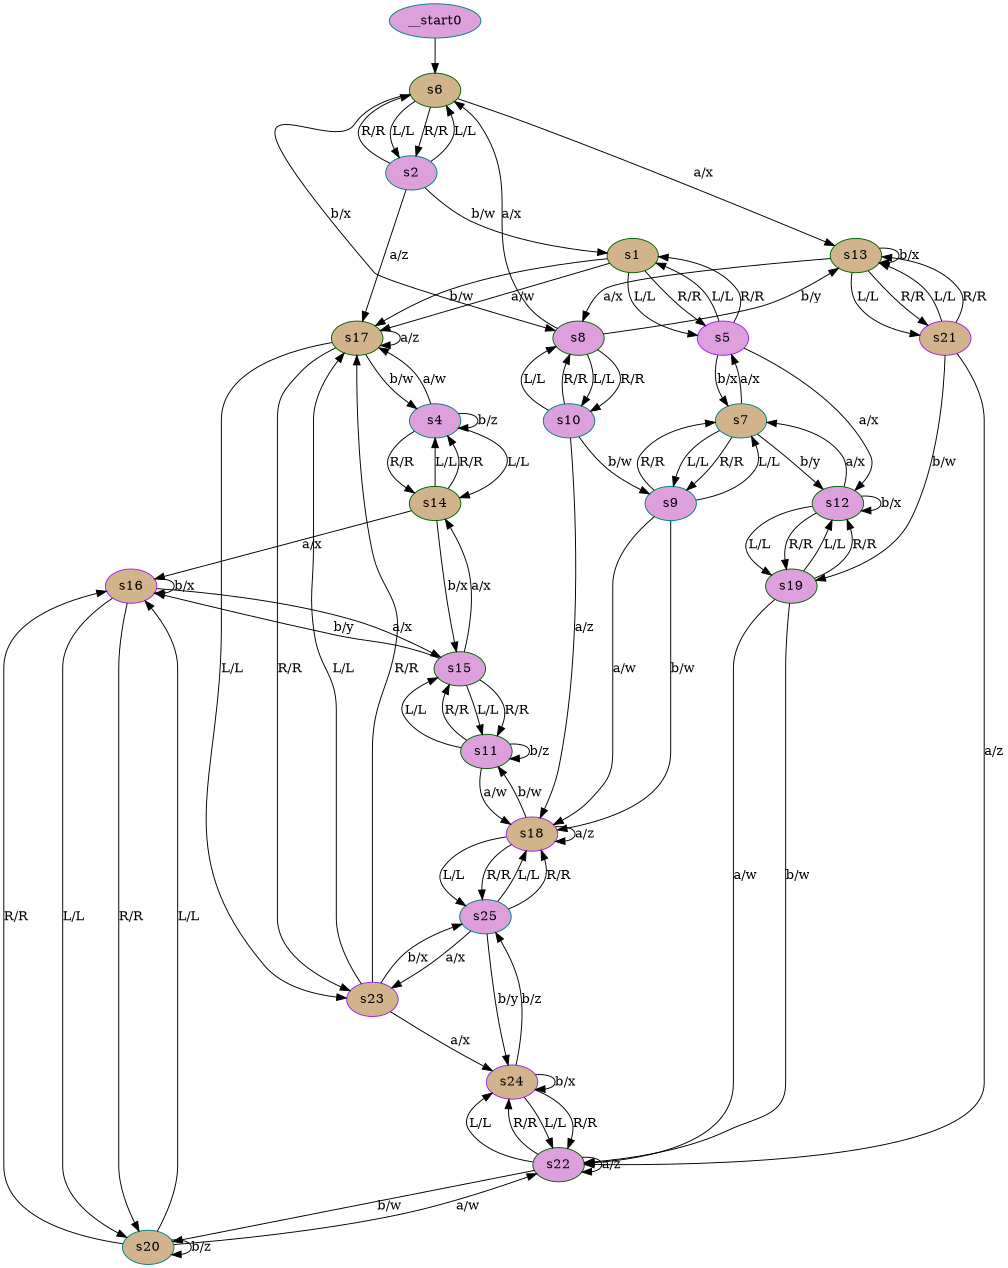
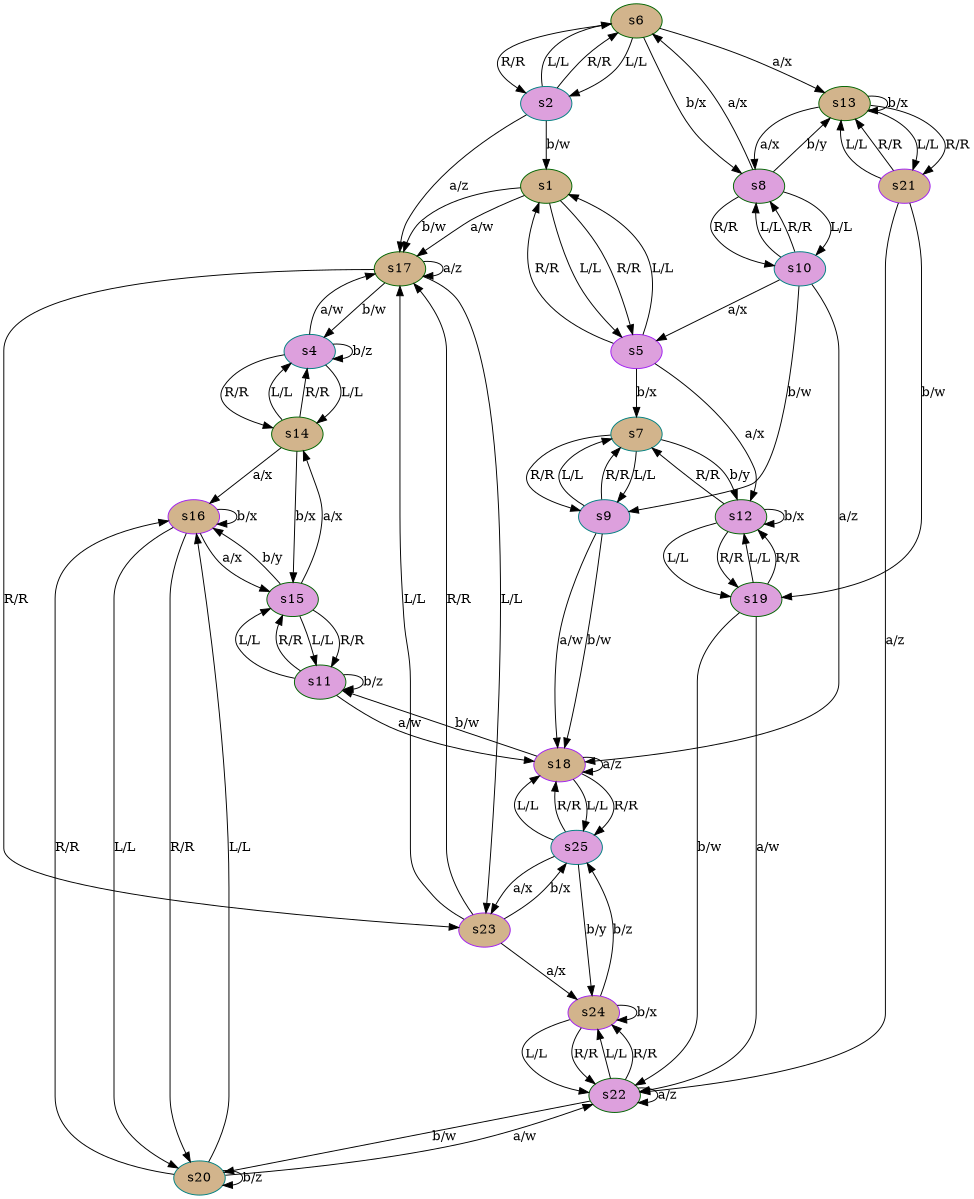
(435, 21) -> none
(740, 383) -> (722, 308)
(856, 462) -> (708, 475)
